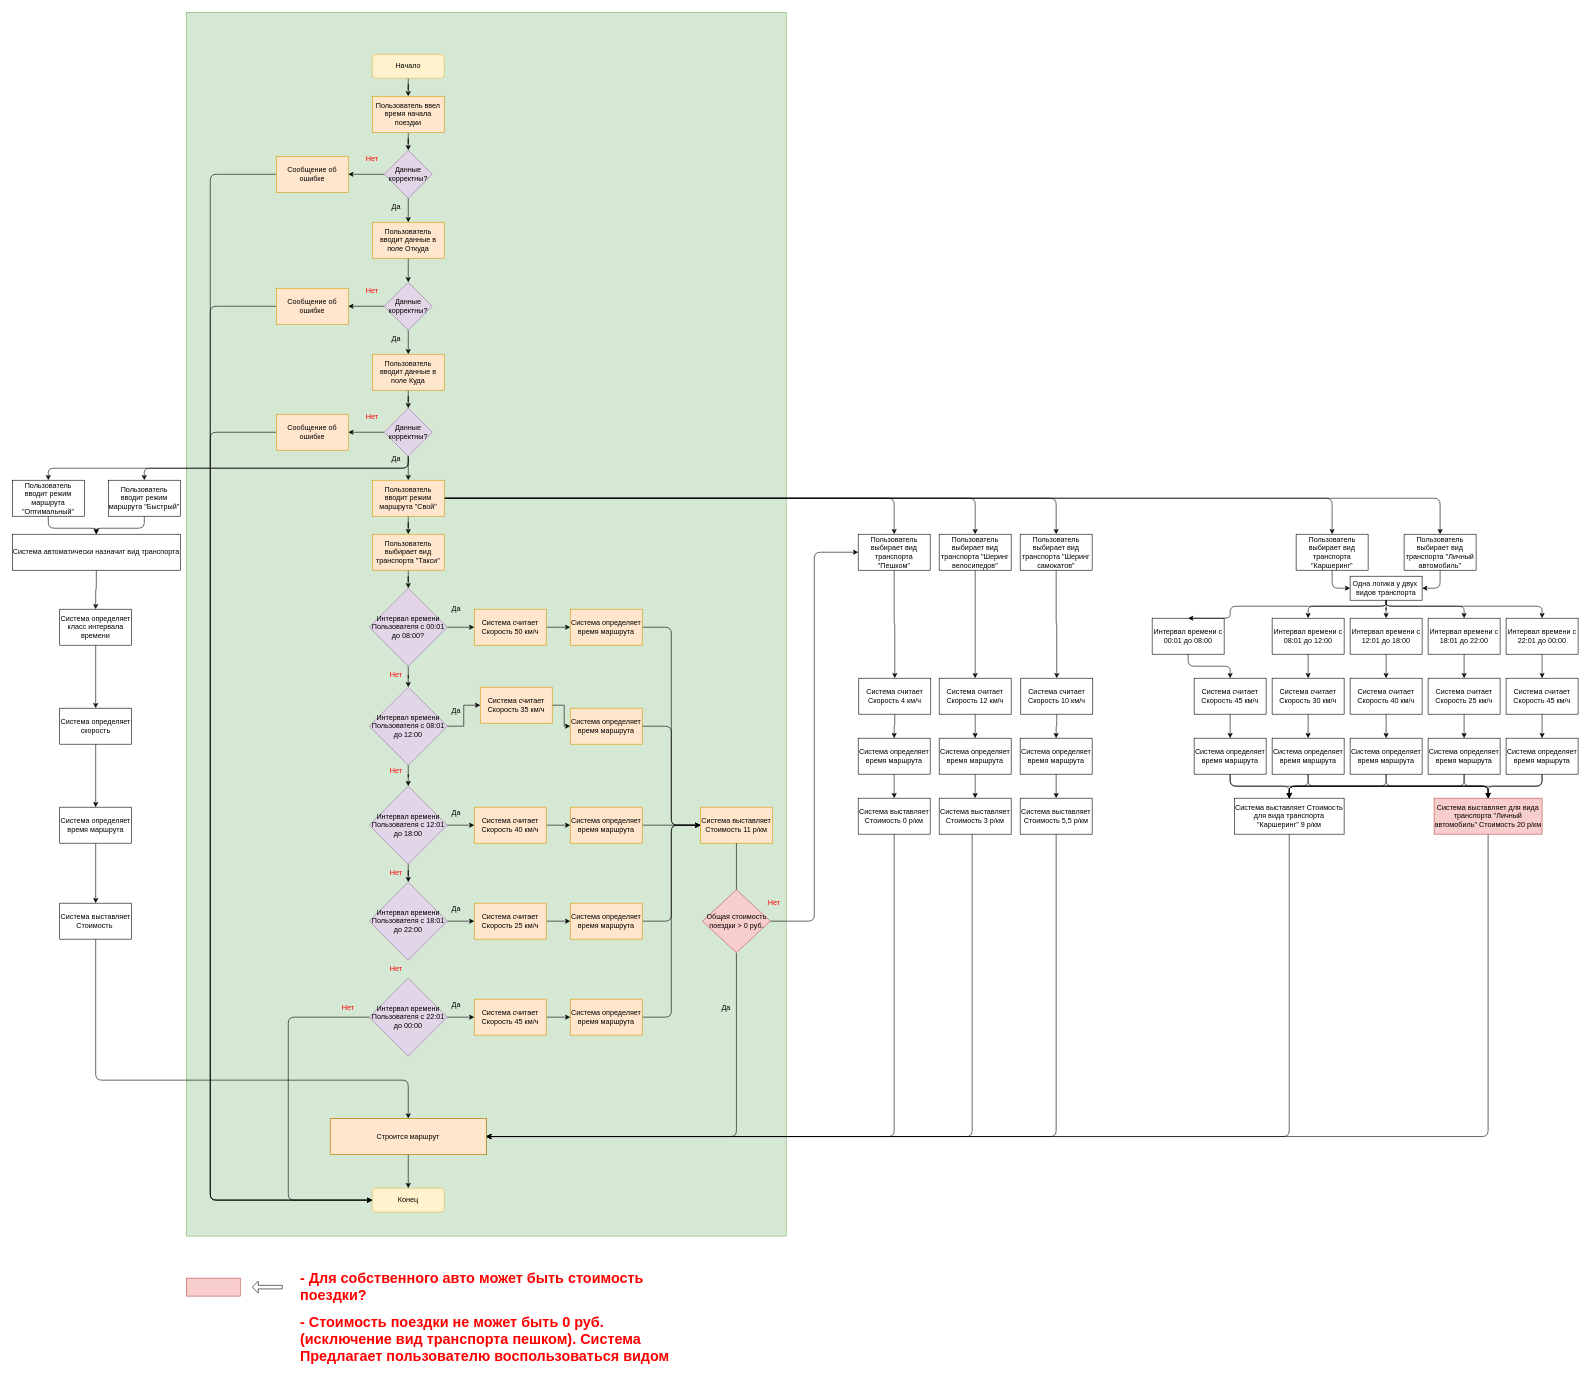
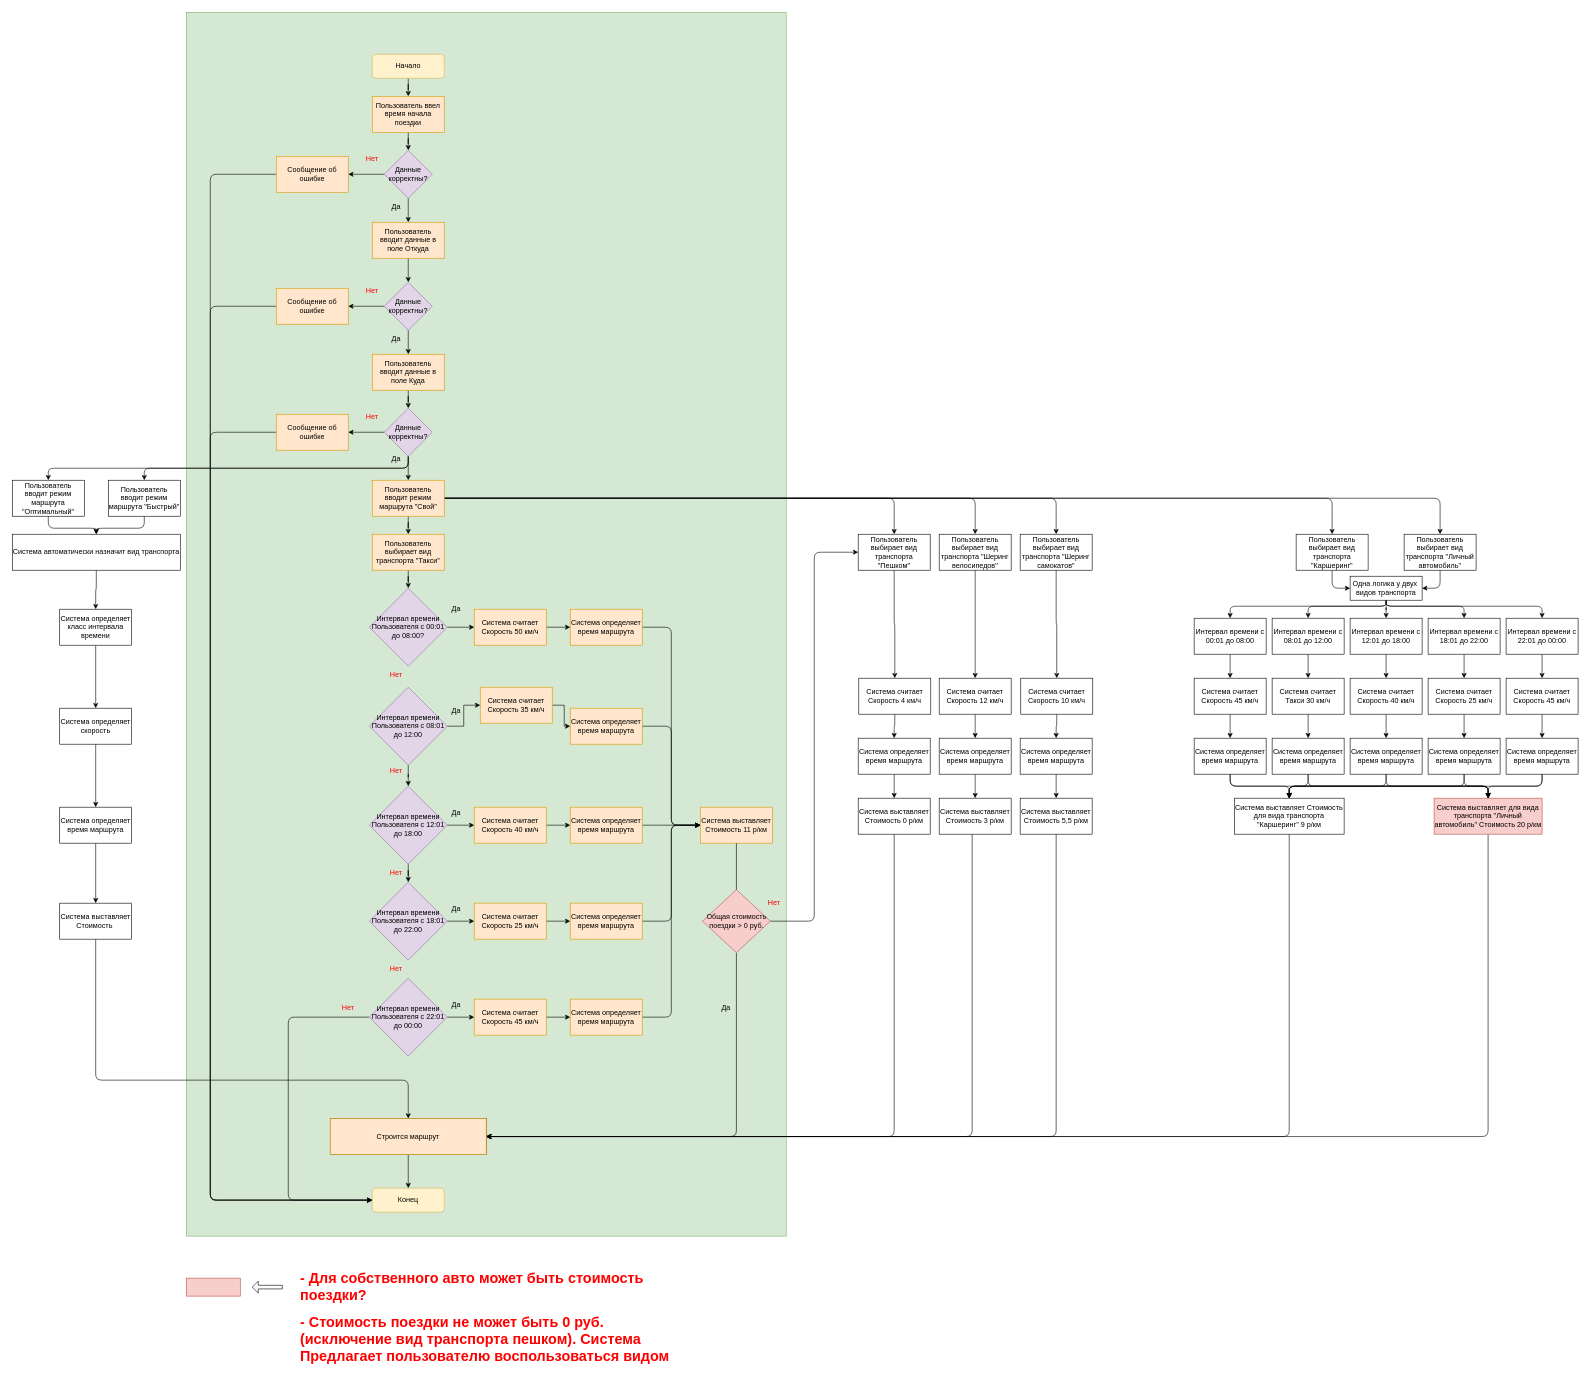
(1188, 636) -> (1230, 636)
(408, 675) -> none
(1308, 696) -> (1308, 696)
